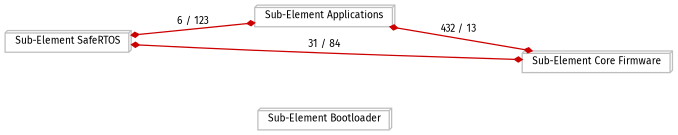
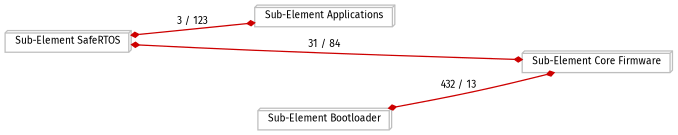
(193, 22) -> (193, 22)
(461, 39) -> (472, 92)
